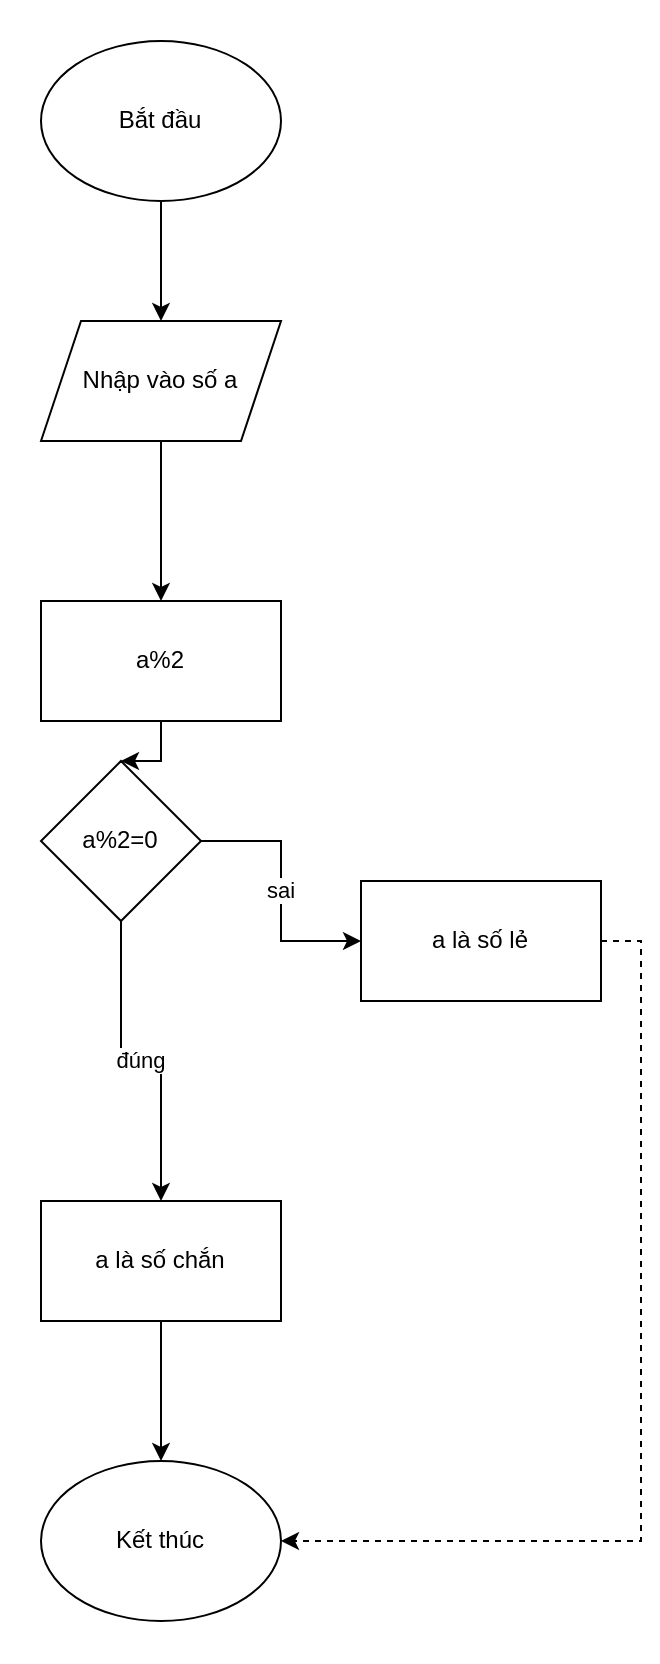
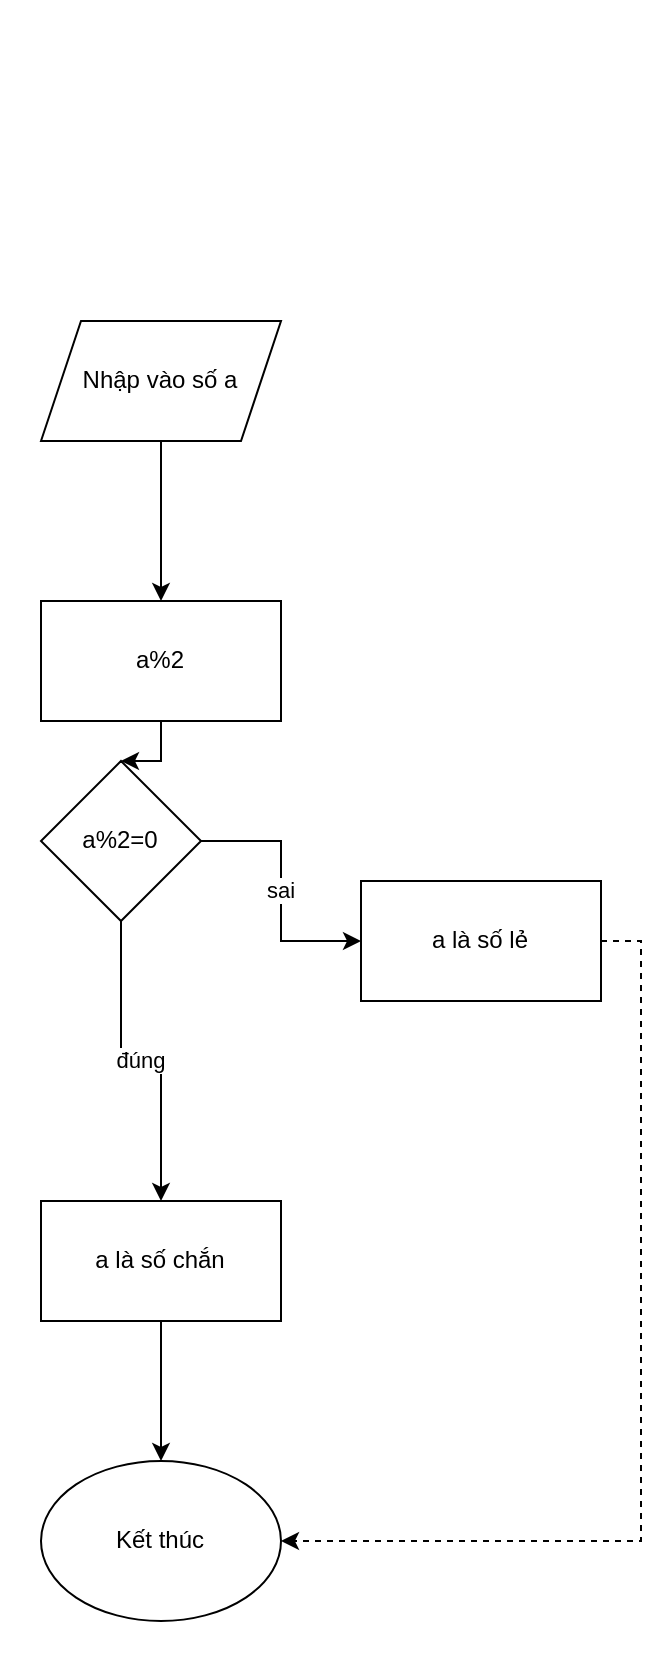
(161, 121) -> none
(161, 254) -> none
